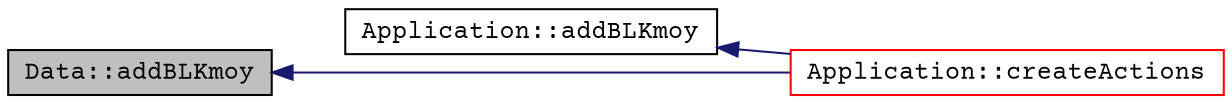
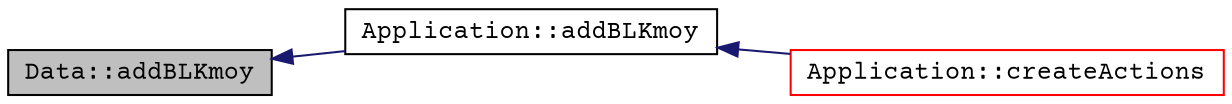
(541, 73) -> (319, 54)
